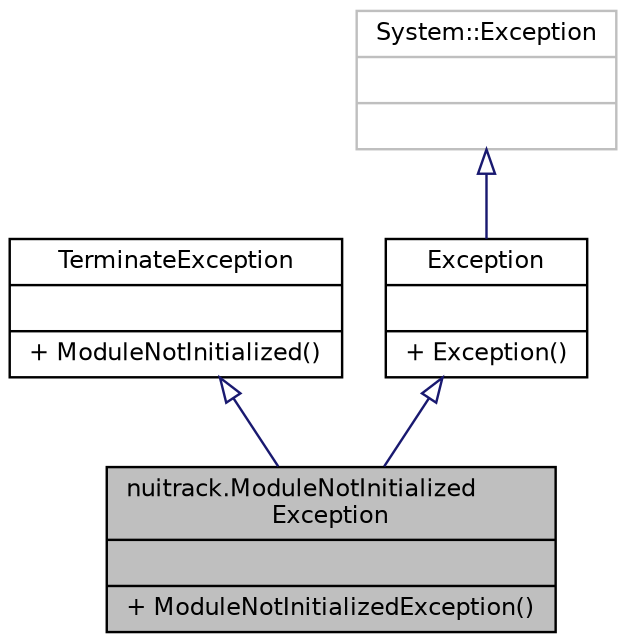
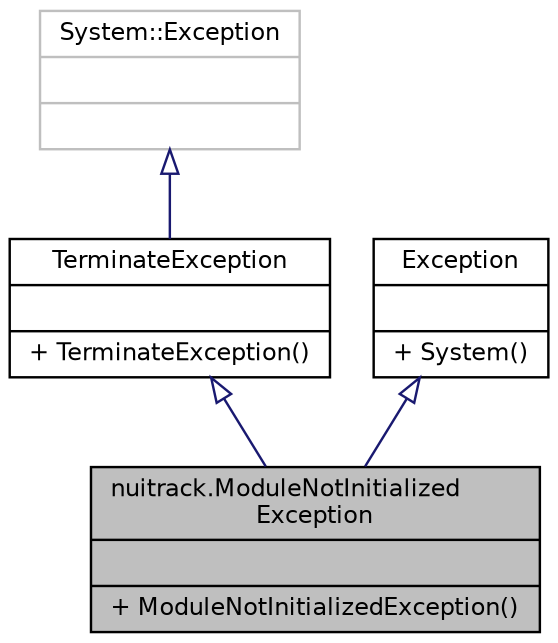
(486, 206) -> (170, 206)
(176, 353) -> (170, 353)
(486, 353) -> (461, 353)
